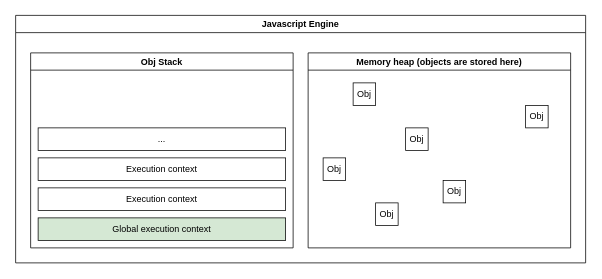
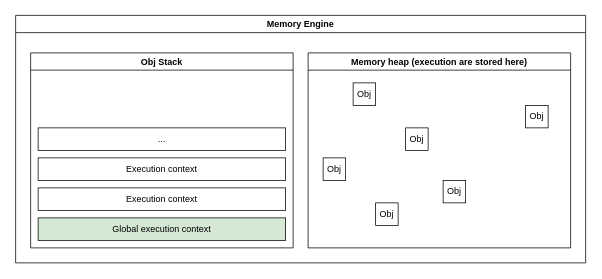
(300, 24) -> (300, 24)
(439, 62) -> (439, 62)
